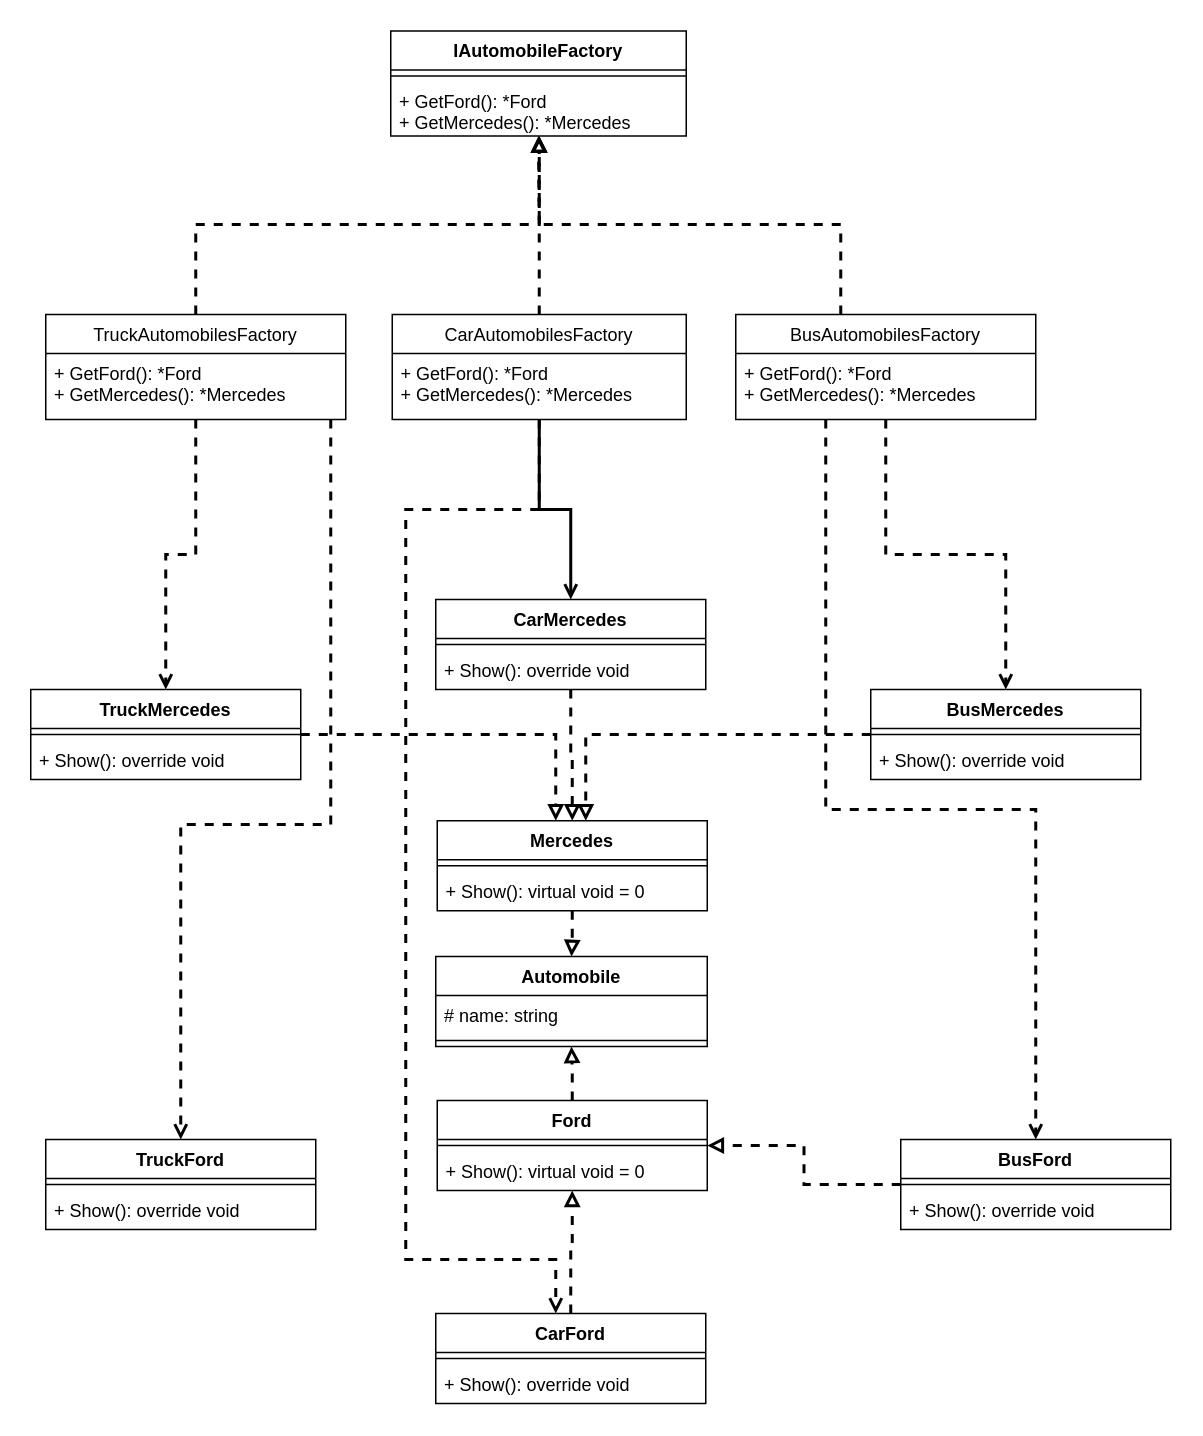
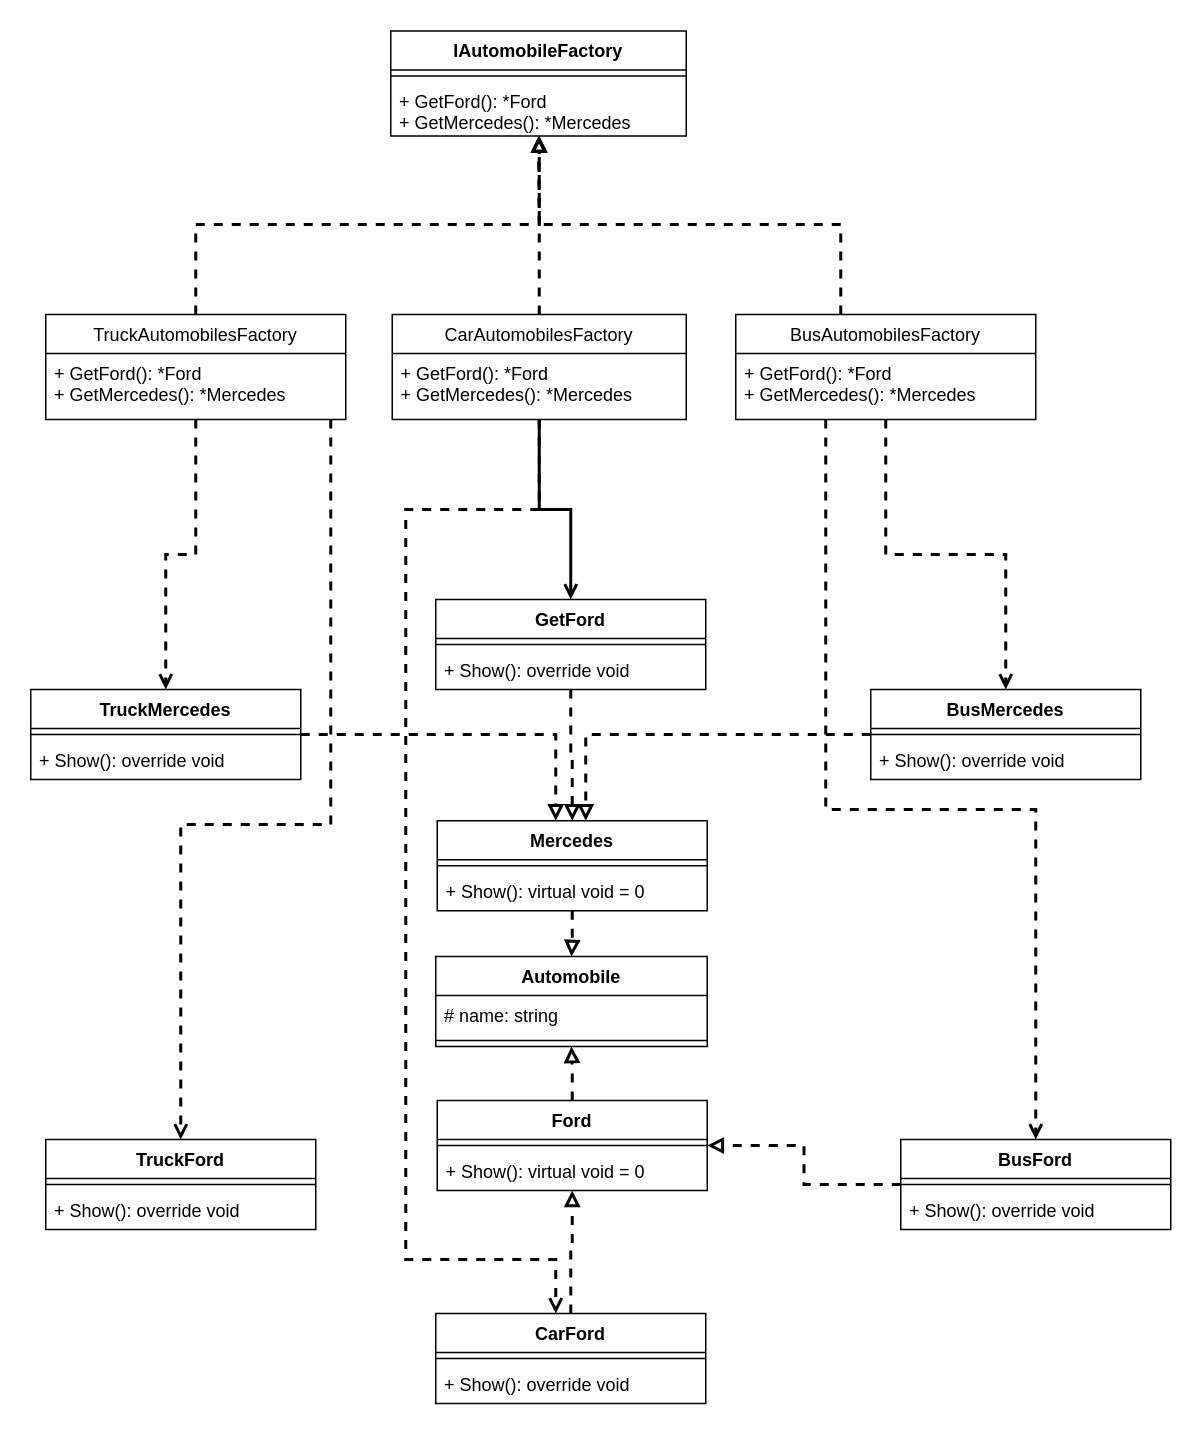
(570, 620) -> (570, 620)
